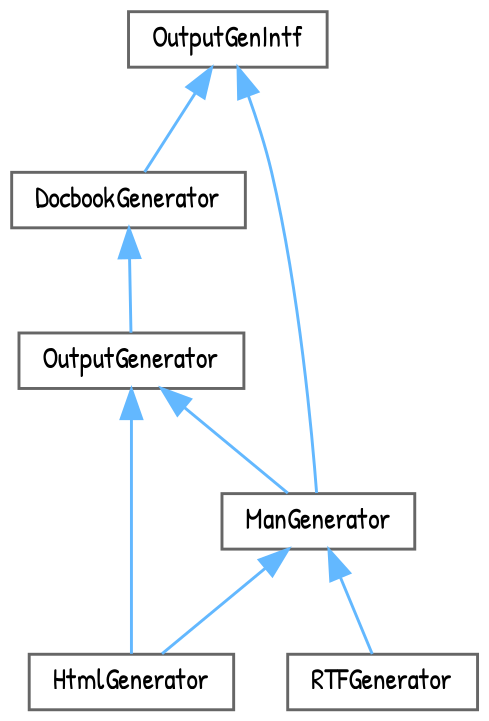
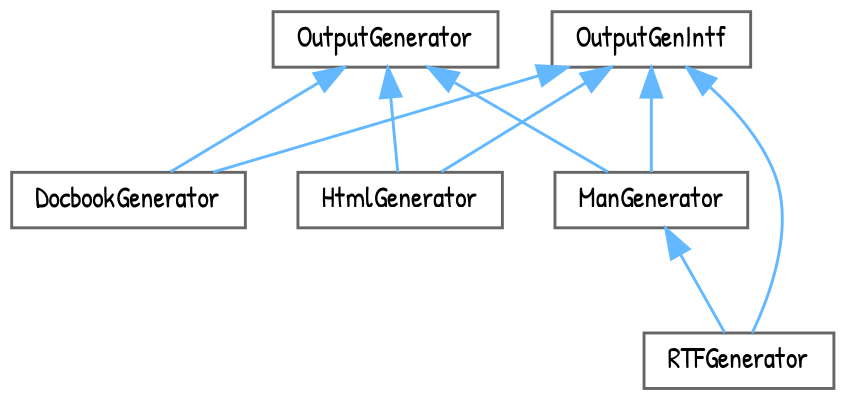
none -> (781, 201)
(130, 295) -> (245, 127)
(214, 611) -> (503, 134)
